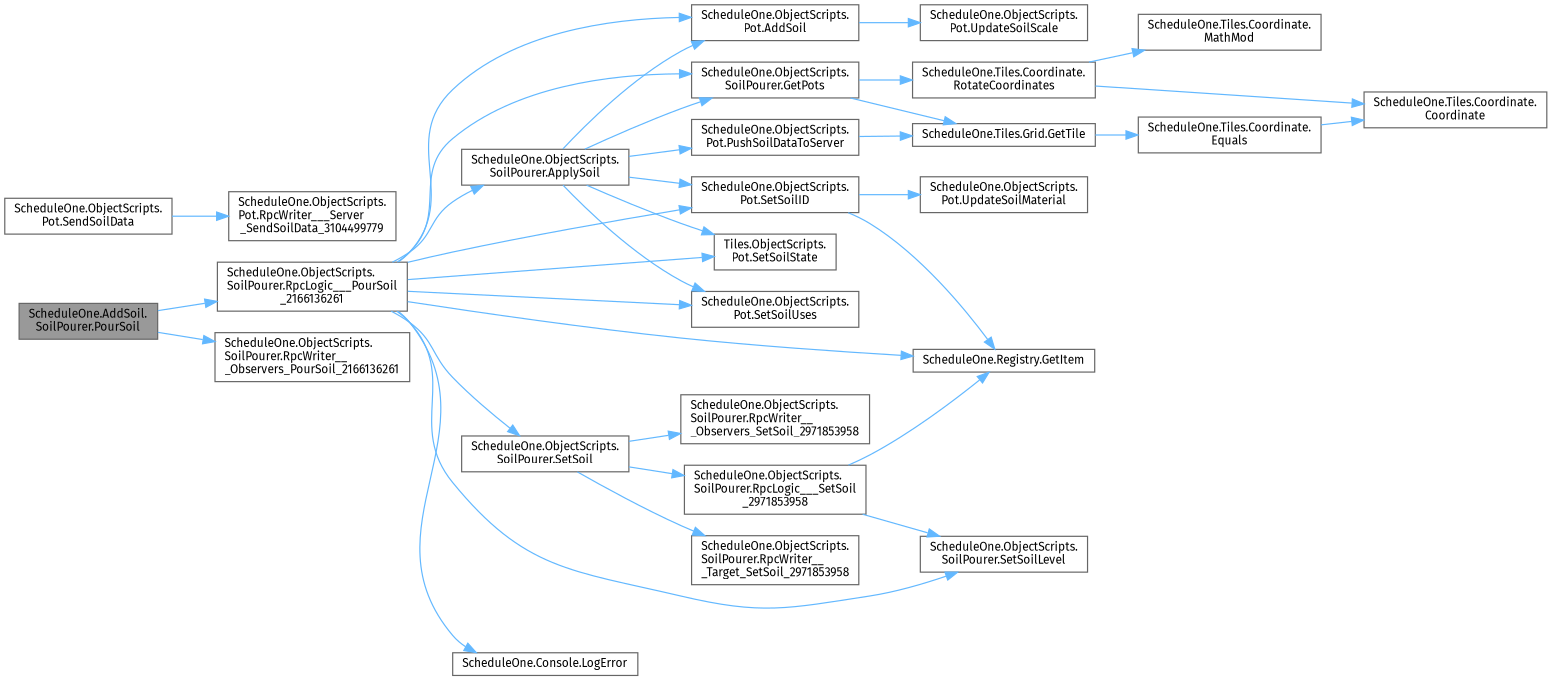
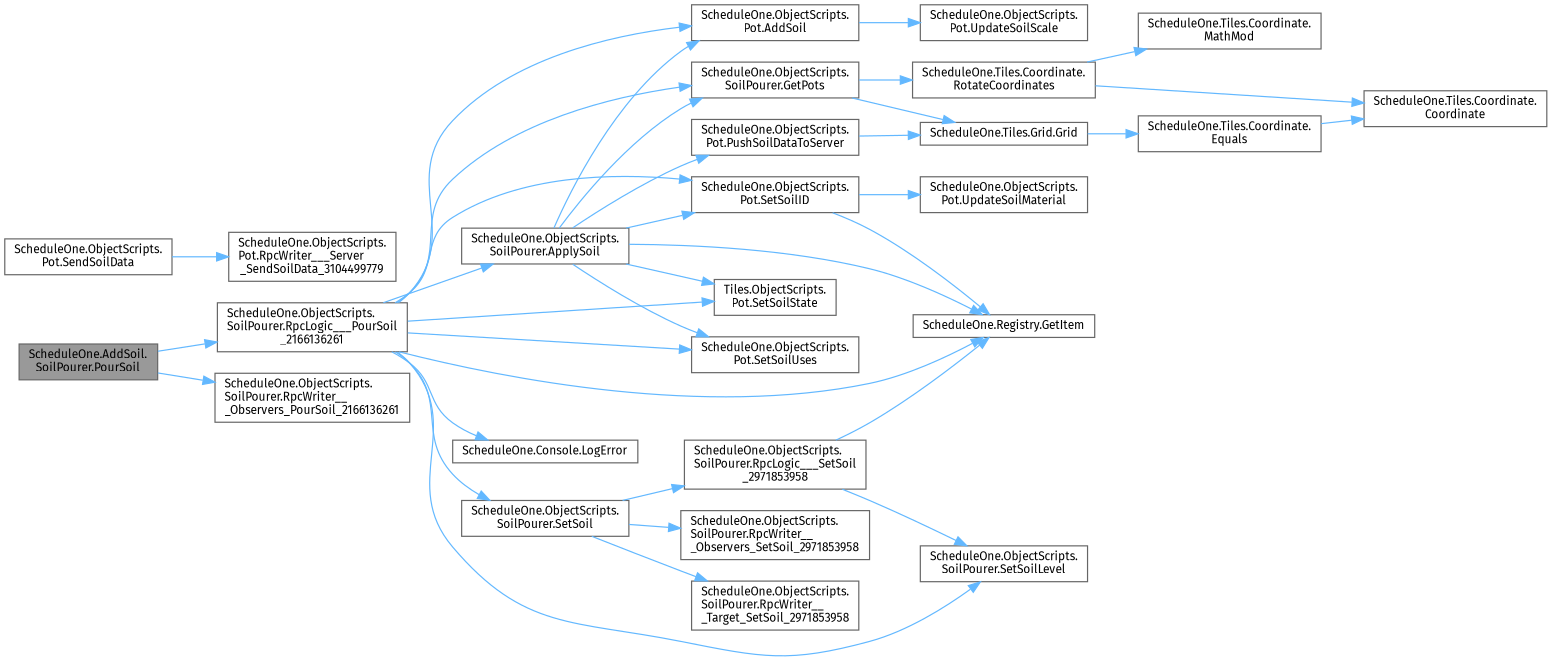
(1004, 135) -> (1004, 134)
none -> (804, 256)
